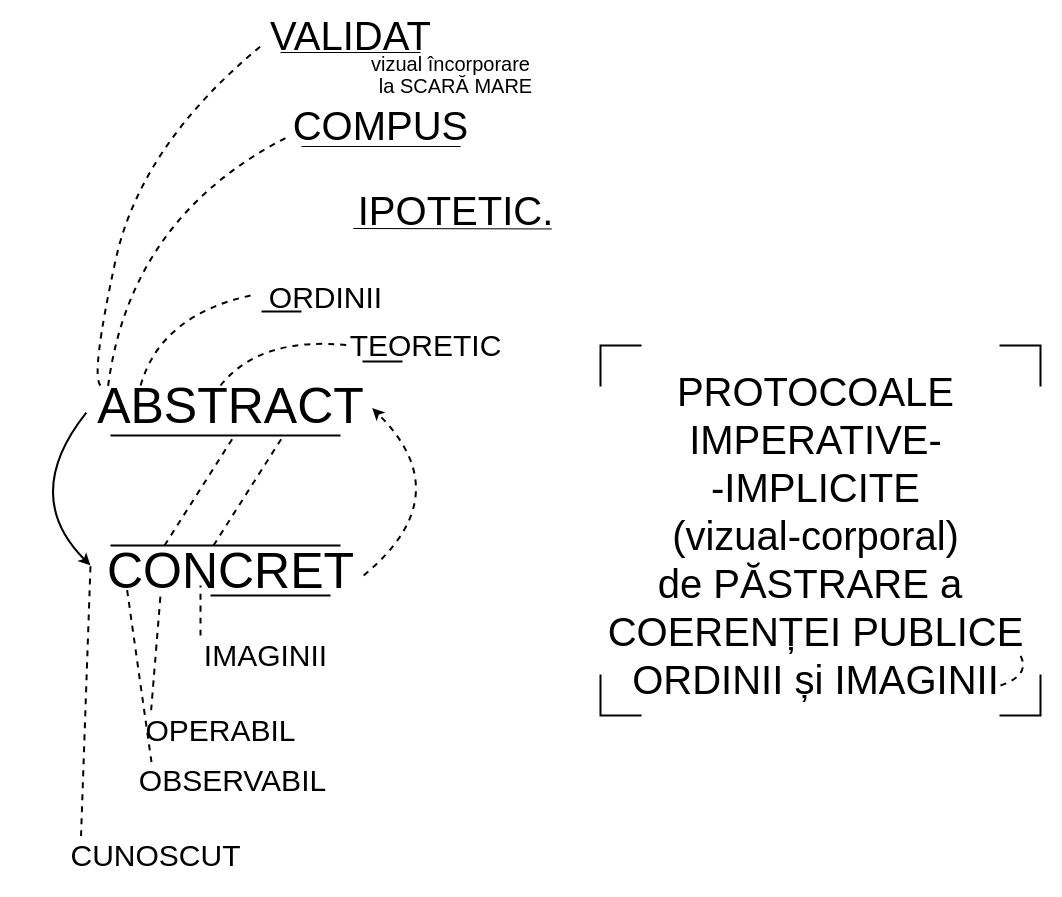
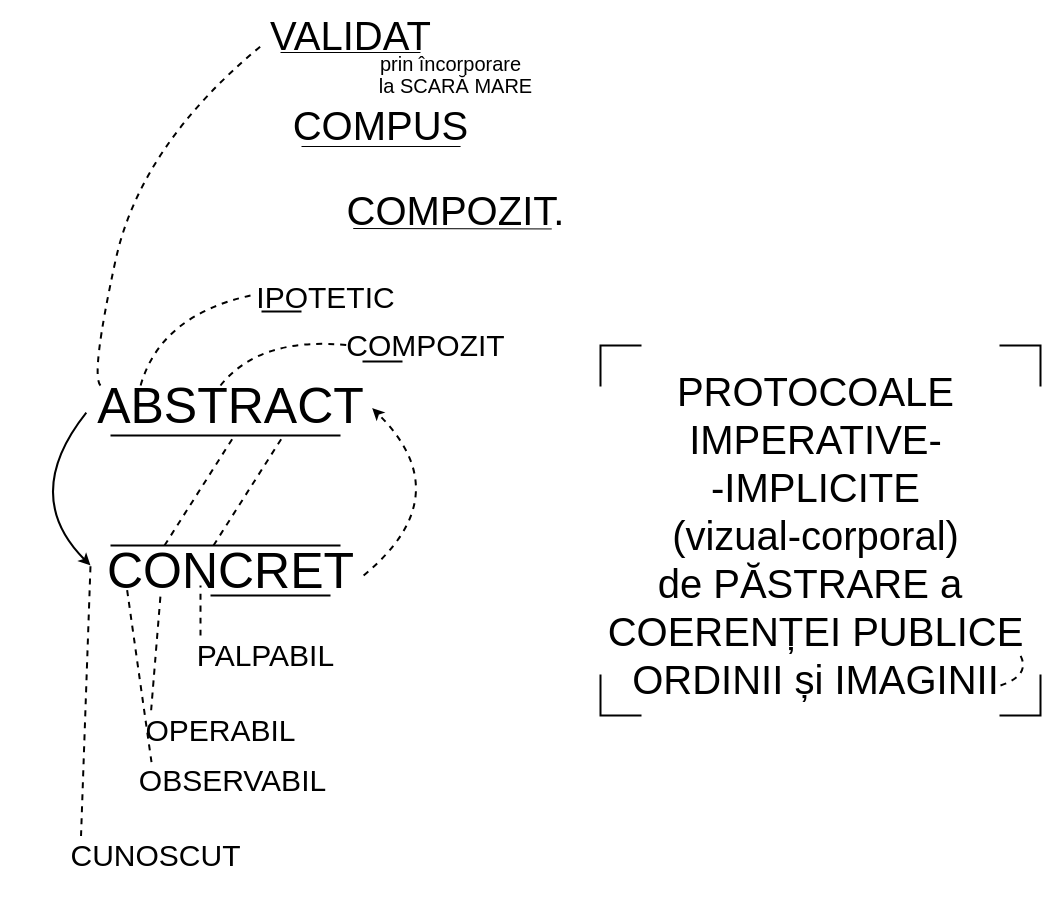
(451, 81) -> (451, 81)
(456, 211) -> (456, 211)
(165, 238) -> none
(326, 291) -> (326, 291)
(426, 346) -> (426, 346)
(266, 656) -> (266, 656)
